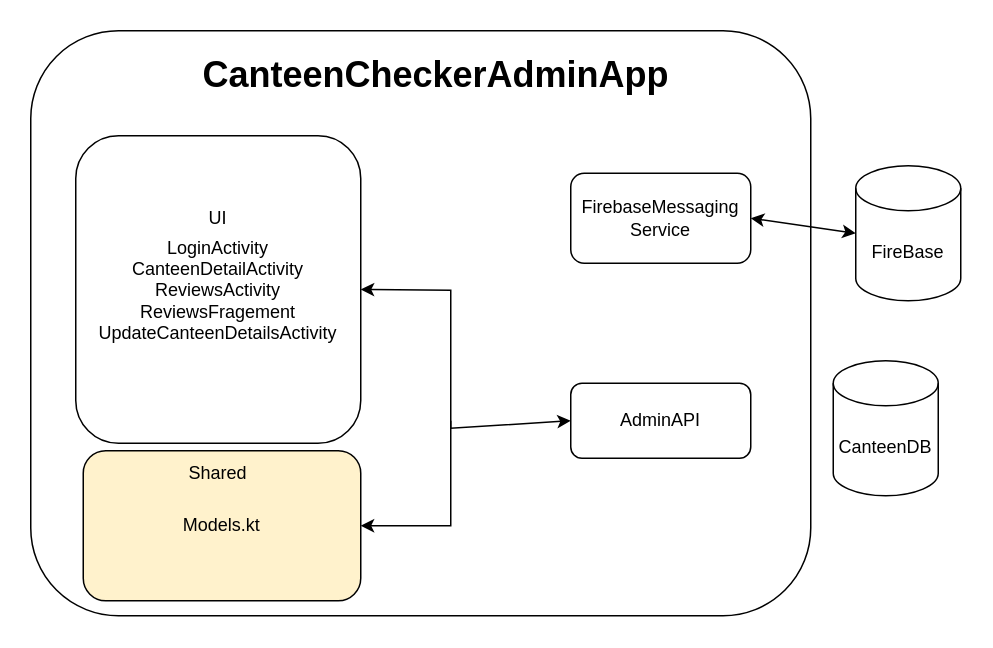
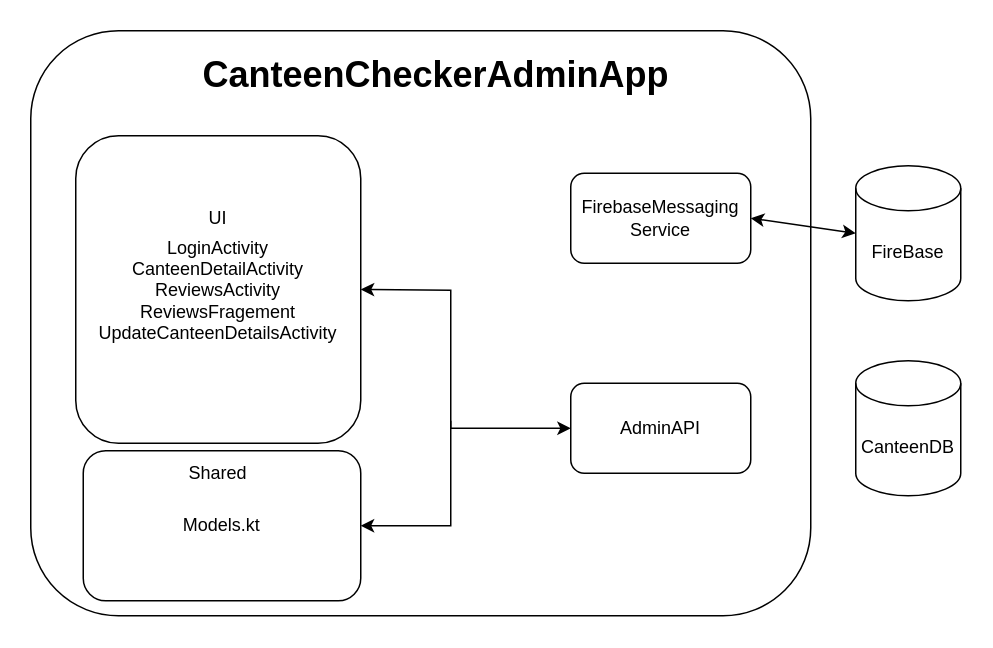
(661, 421) -> (661, 428)
(886, 428) -> (908, 428)
(222, 526) -> (222, 526)
